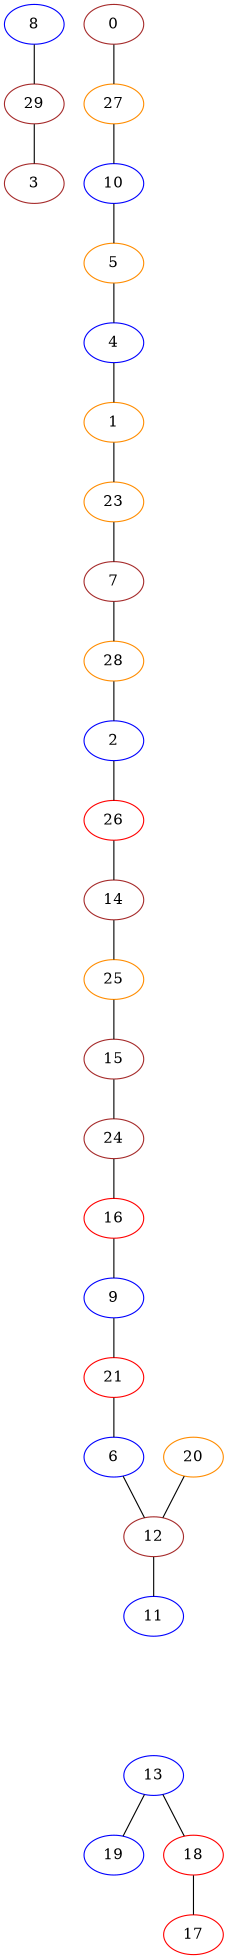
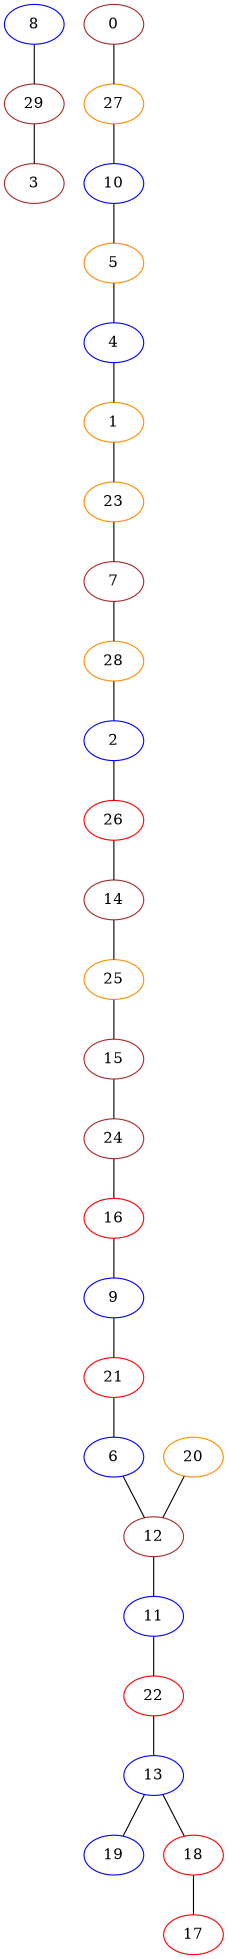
none -> (154, 1696)
